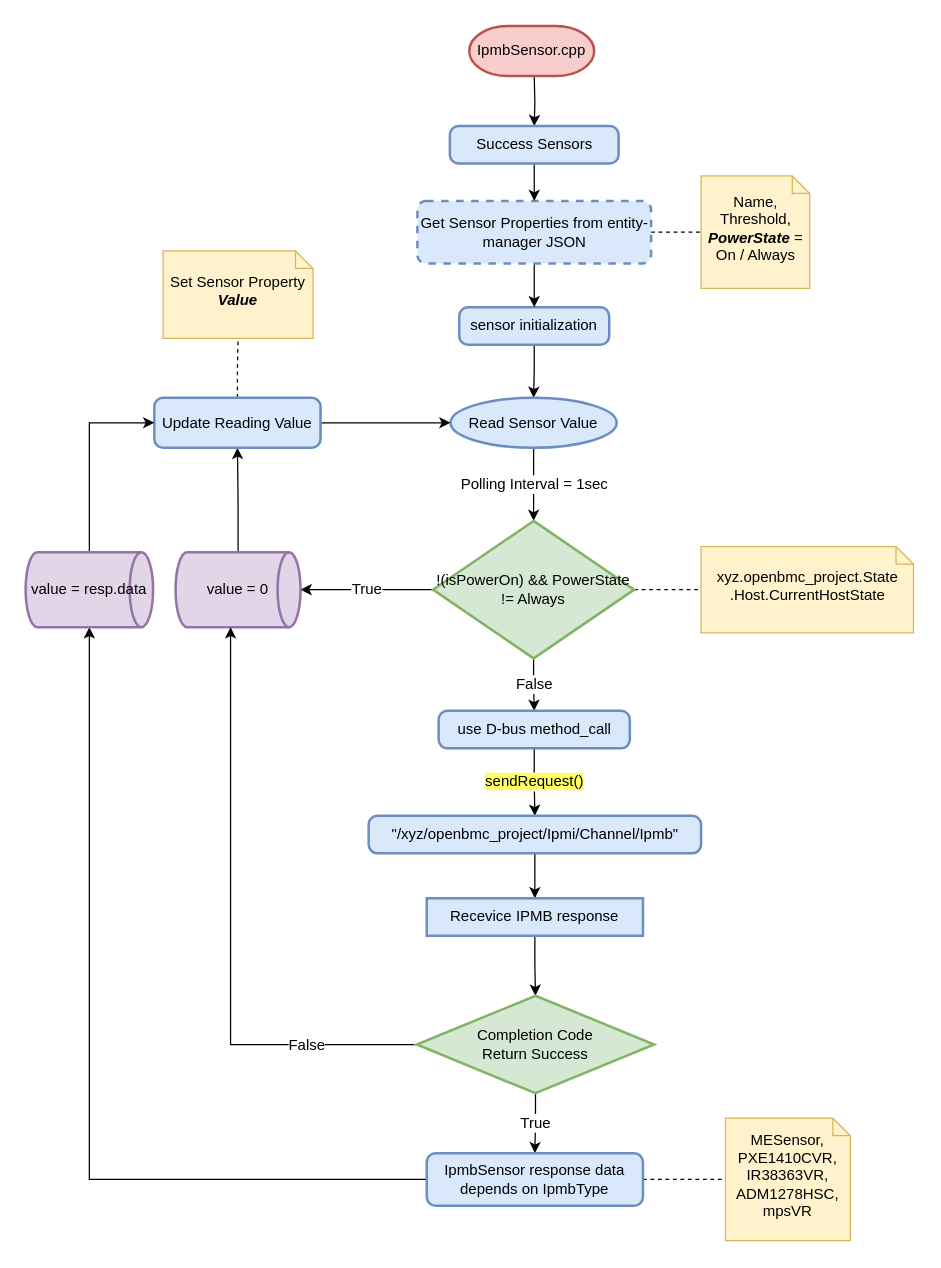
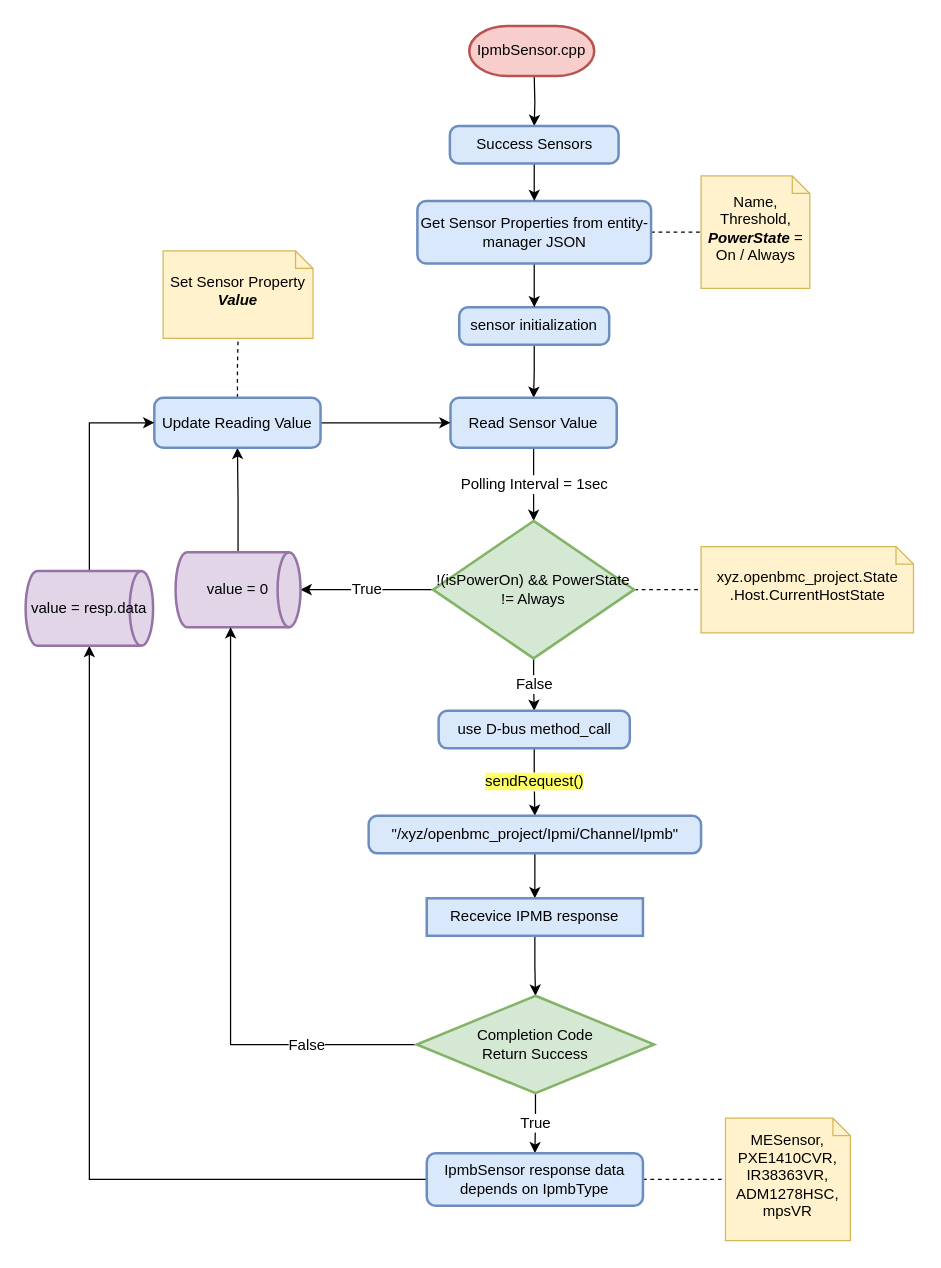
(534, 232) -> (534, 232)
(534, 423) -> (534, 423)
(89, 589) -> (89, 608)
